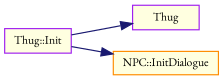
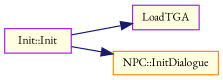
(166, 18) -> (166, 18)
(38, 41) -> (38, 41)
